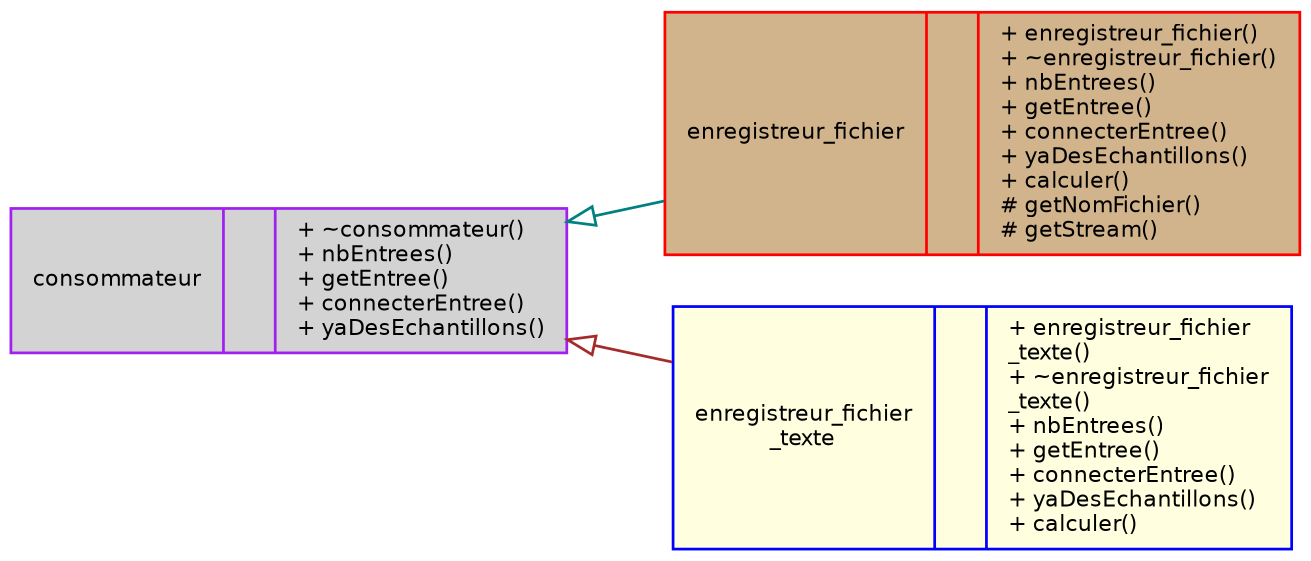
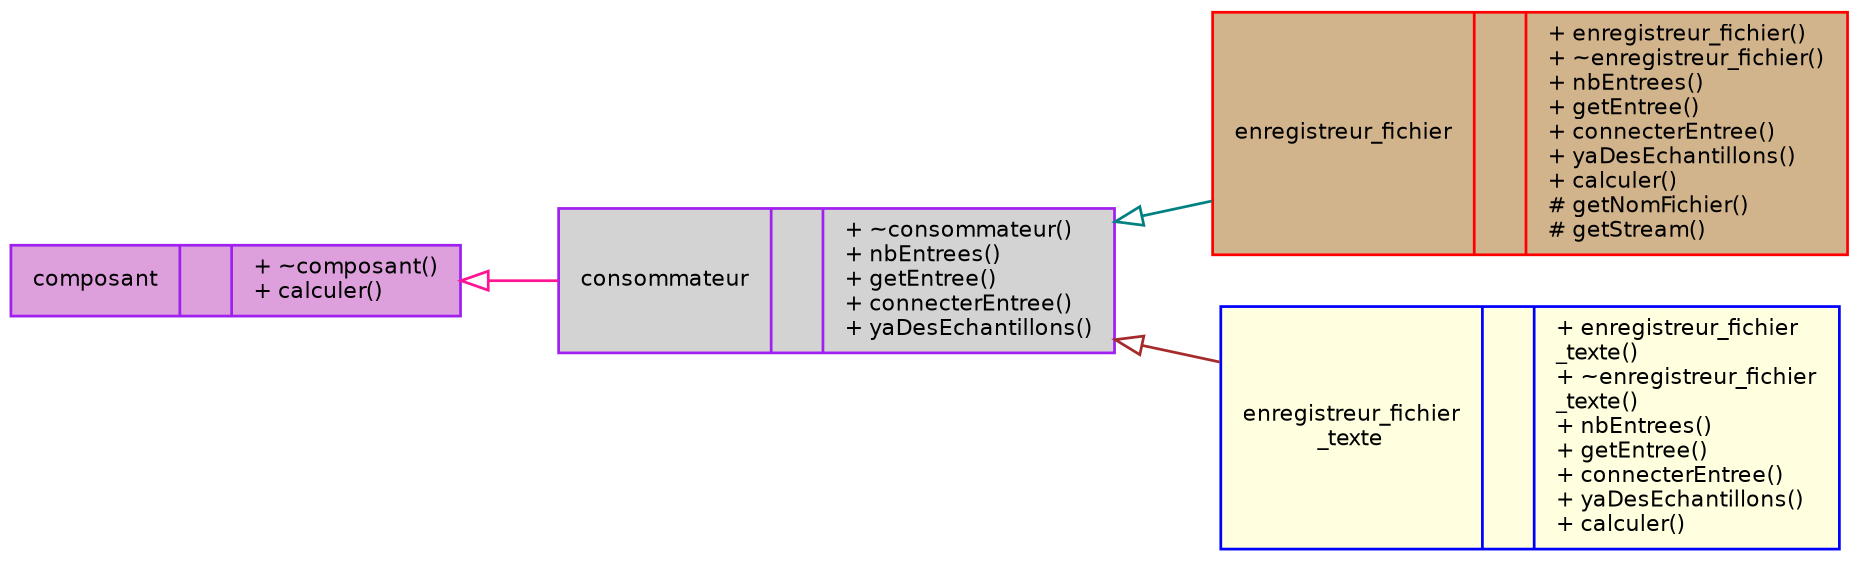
none -> (236, 281)
